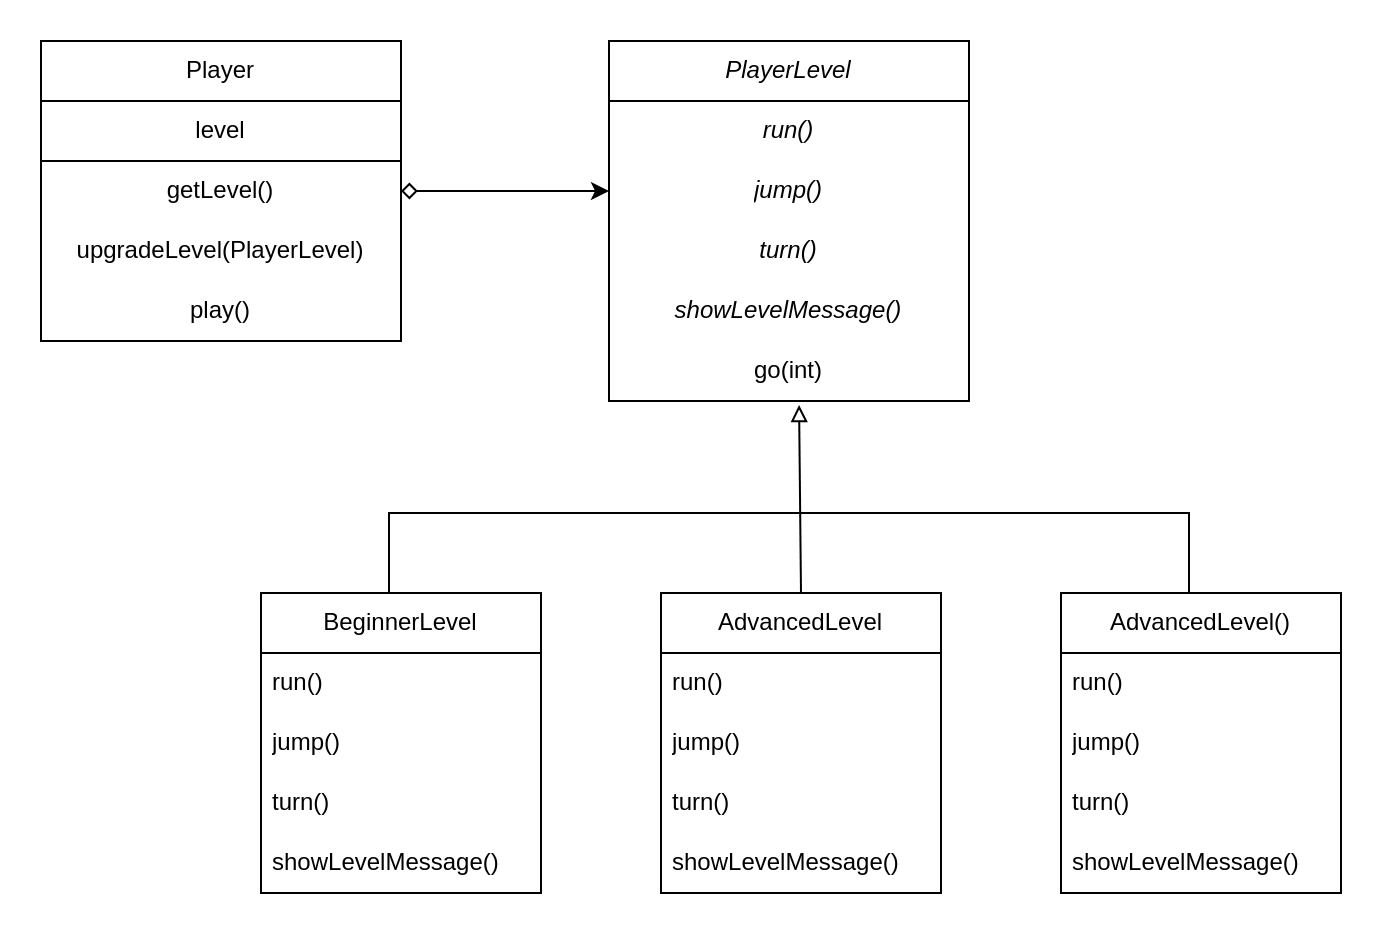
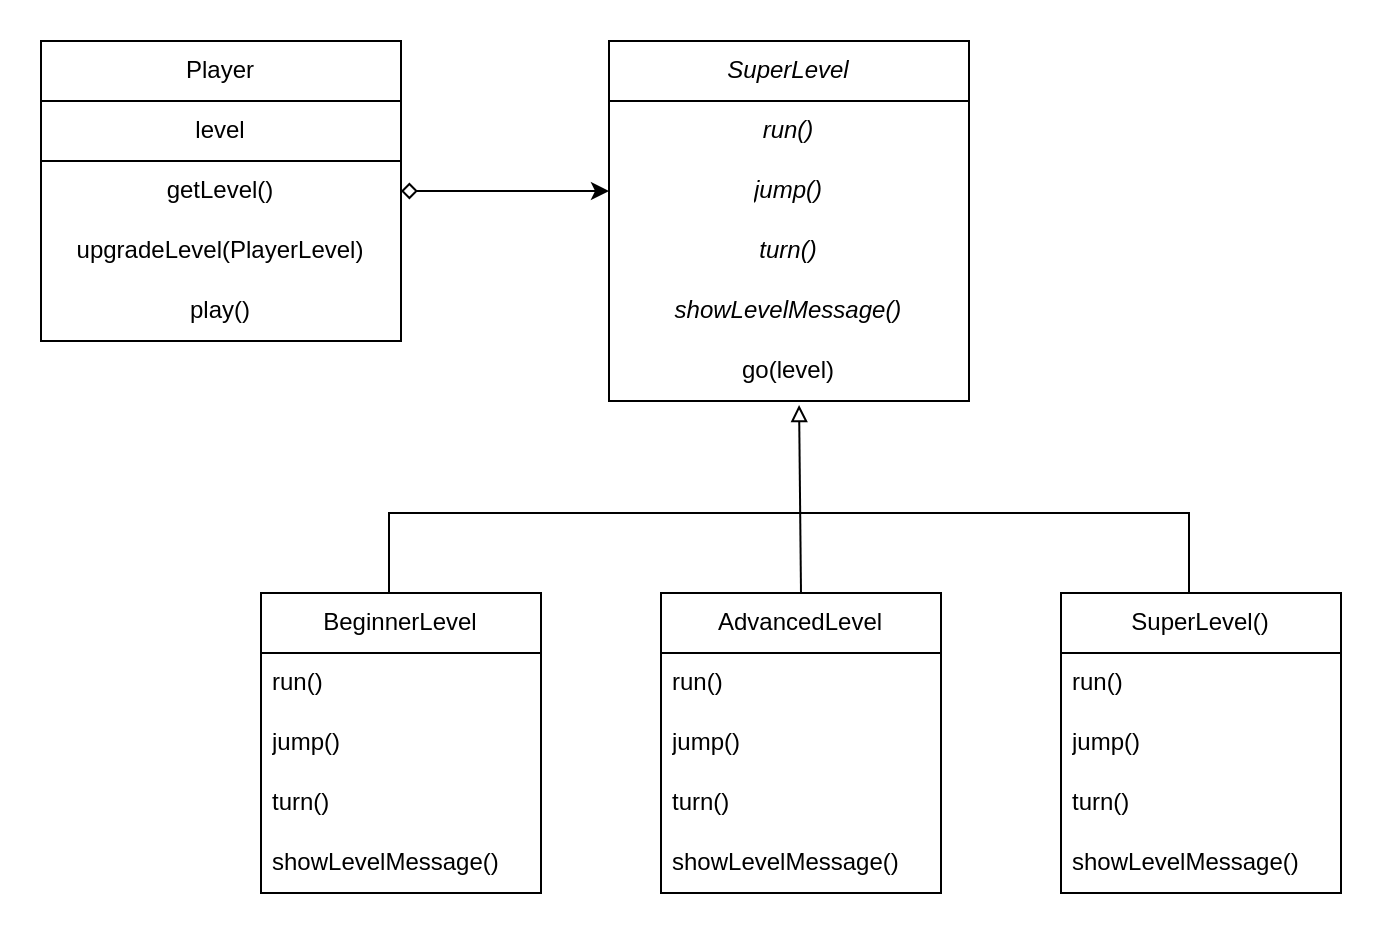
(789, 71) -> (789, 71)
(789, 371) -> (789, 371)
(1201, 623) -> (1201, 623)
